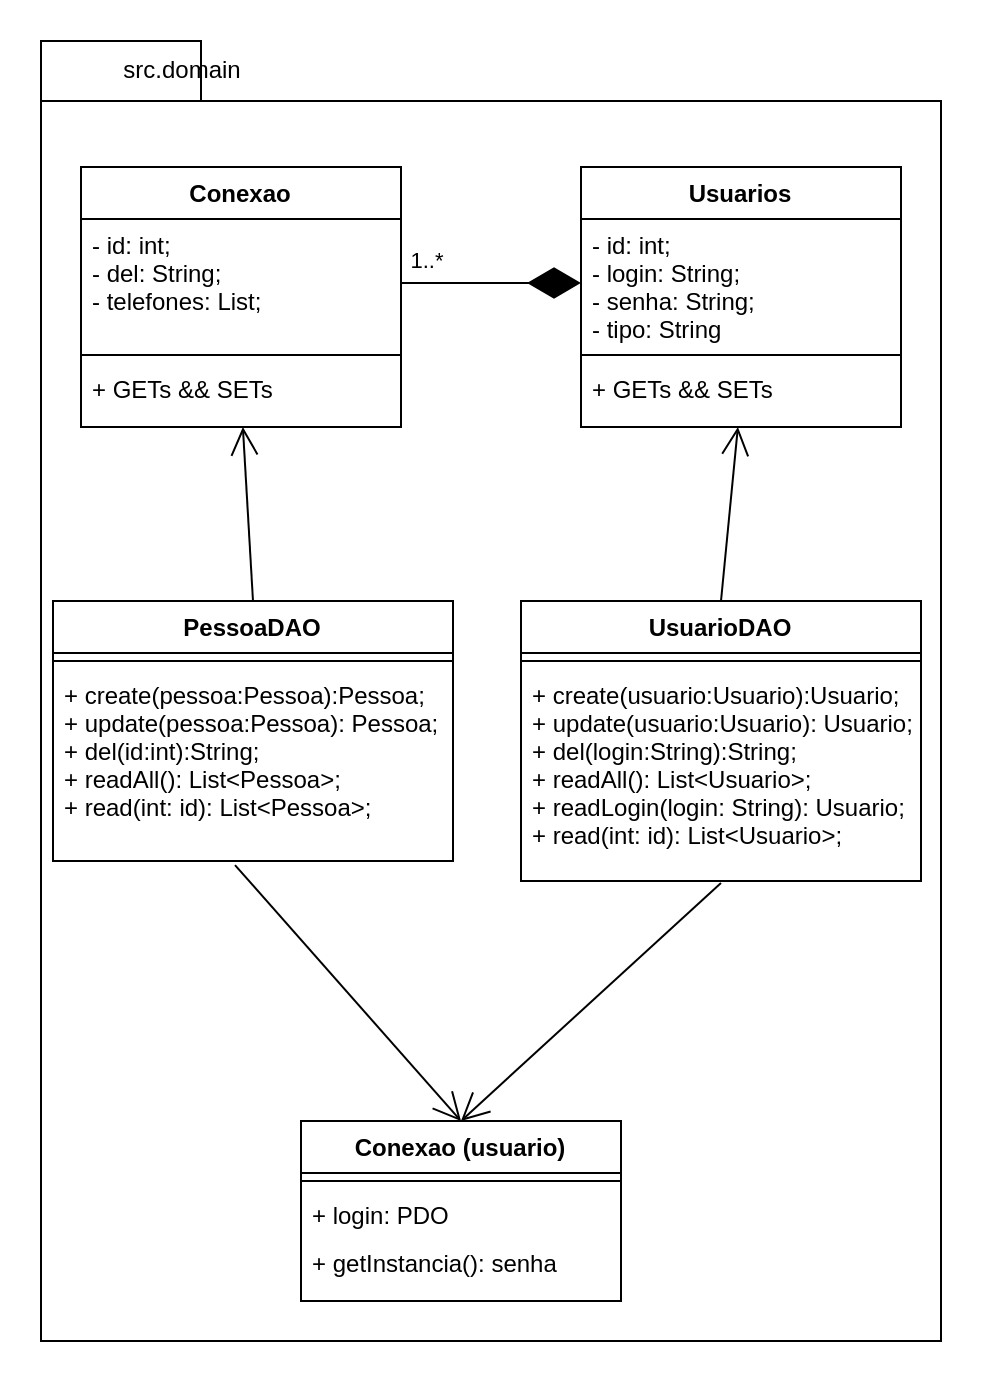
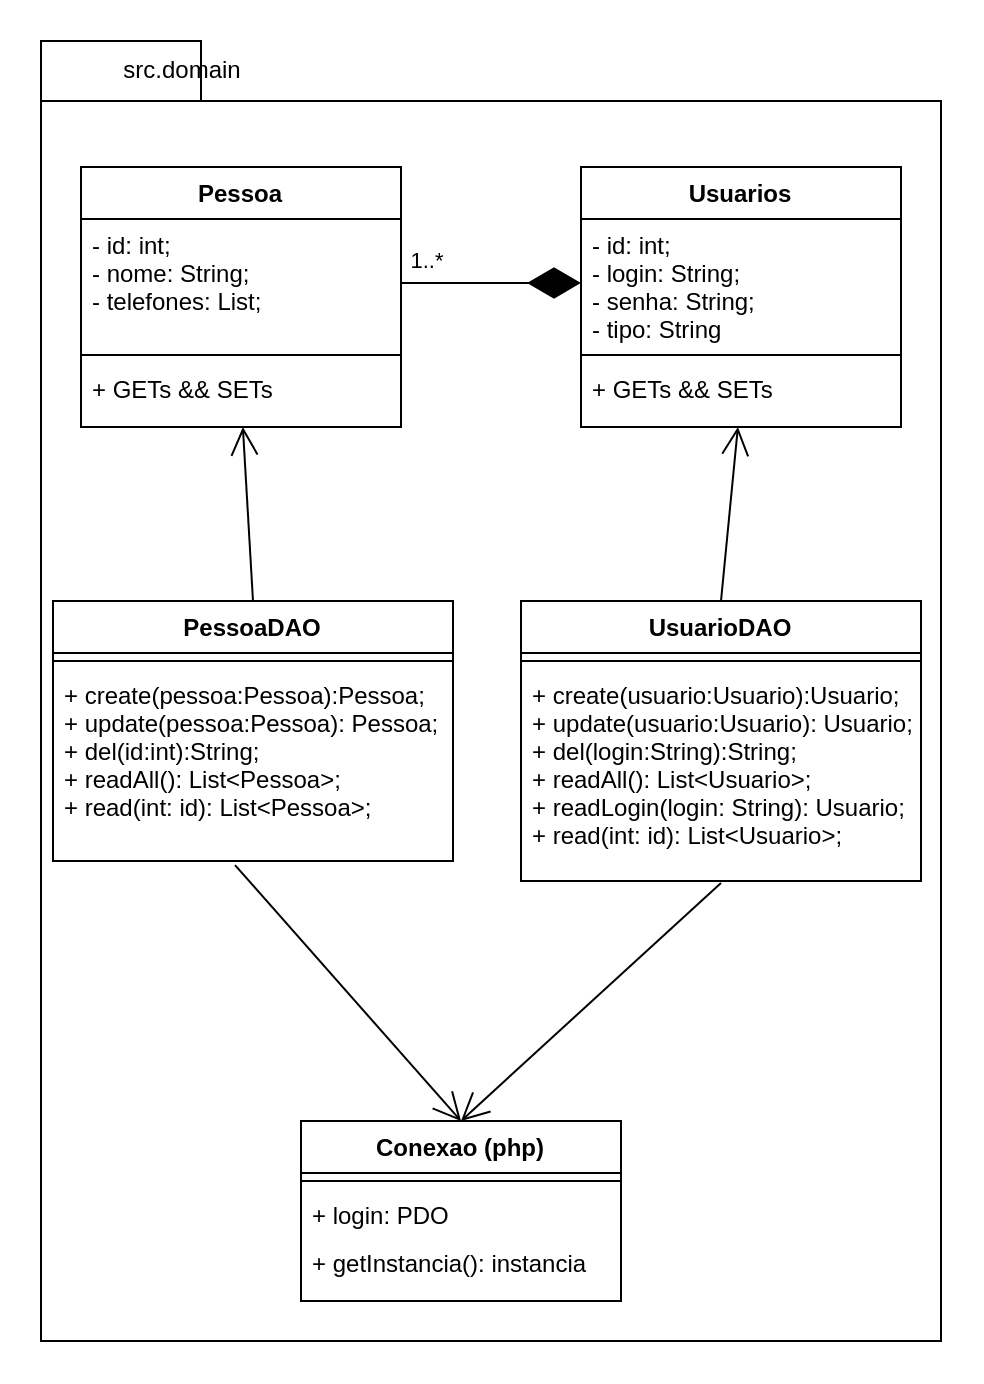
(240, 194) -> (240, 194)
(140, 246) -> (140, 246)
(460, 1148) -> (460, 1148)
(454, 1264) -> (475, 1264)
